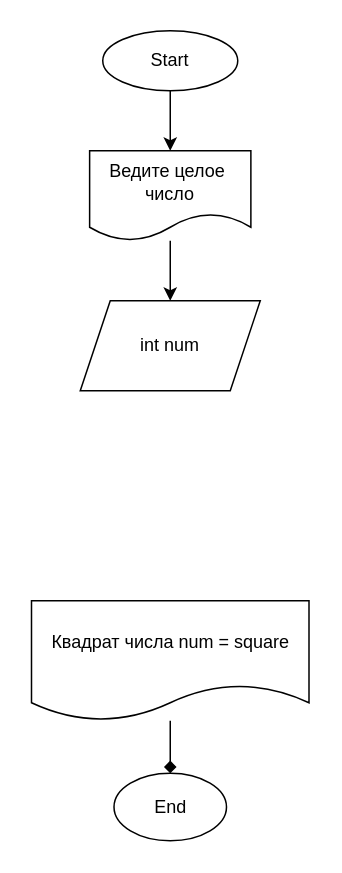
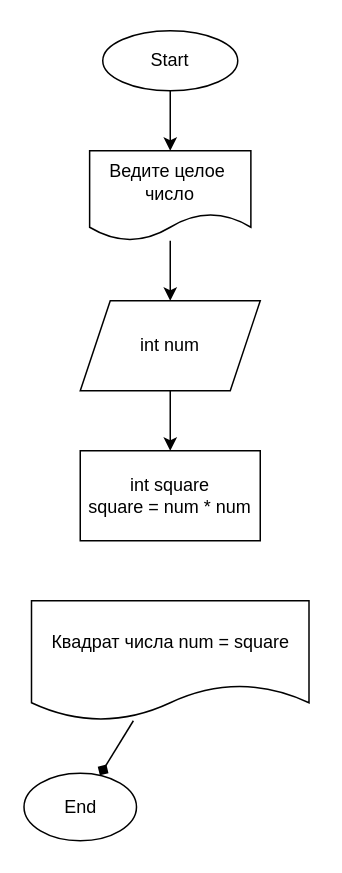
none -> (170, 416)
none -> (170, 496)
(170, 807) -> (80, 807)
